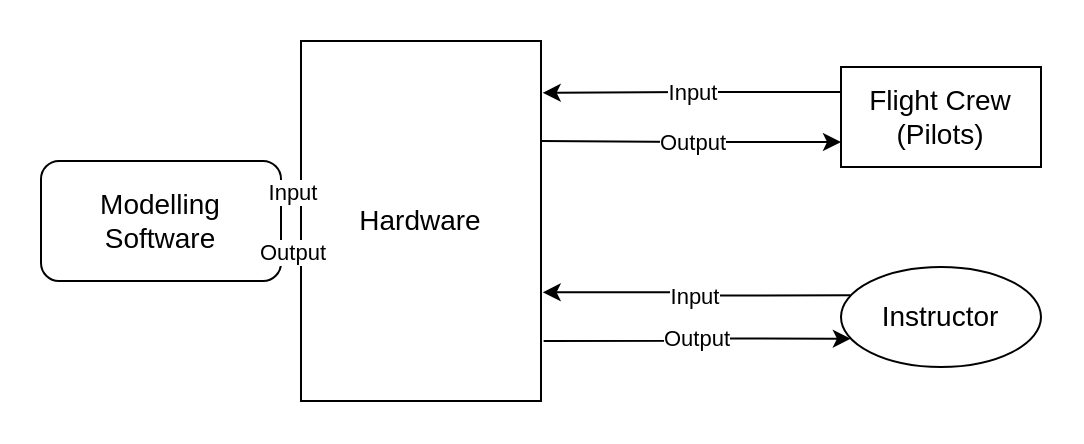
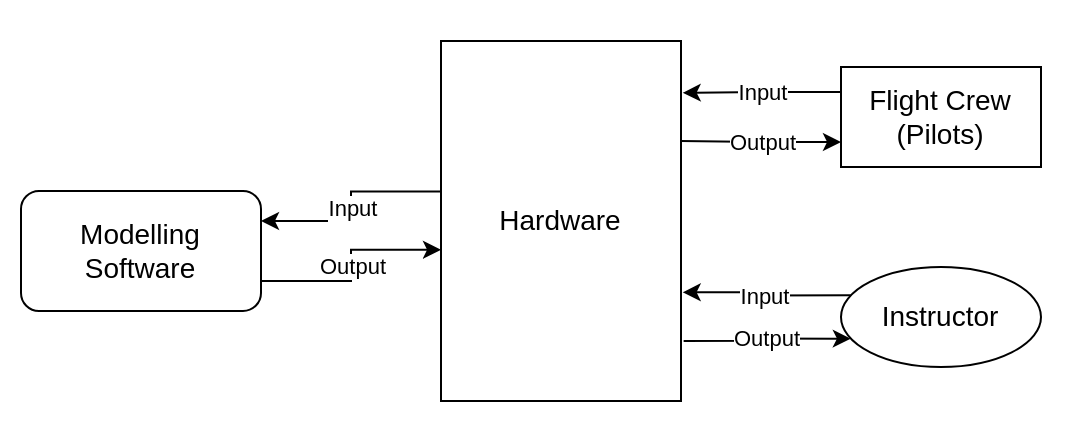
(161, 221) -> (141, 251)
(421, 221) -> (561, 221)
